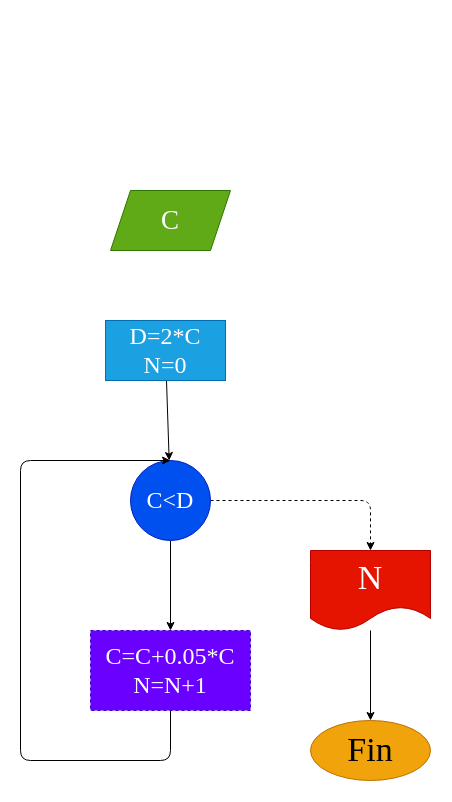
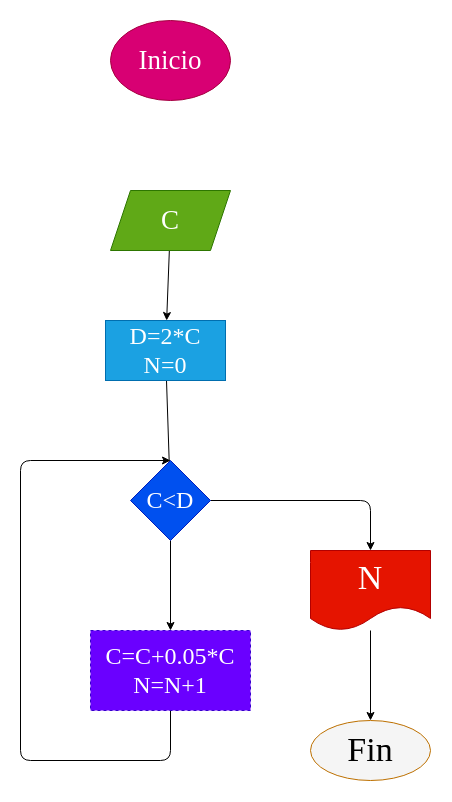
none -> (171, 61)
none -> (168, 282)
(169, 452) -> (169, 456)
(171, 501) -> (171, 501)
(307, 501) -> (307, 501)
(371, 751) -> (371, 751)
